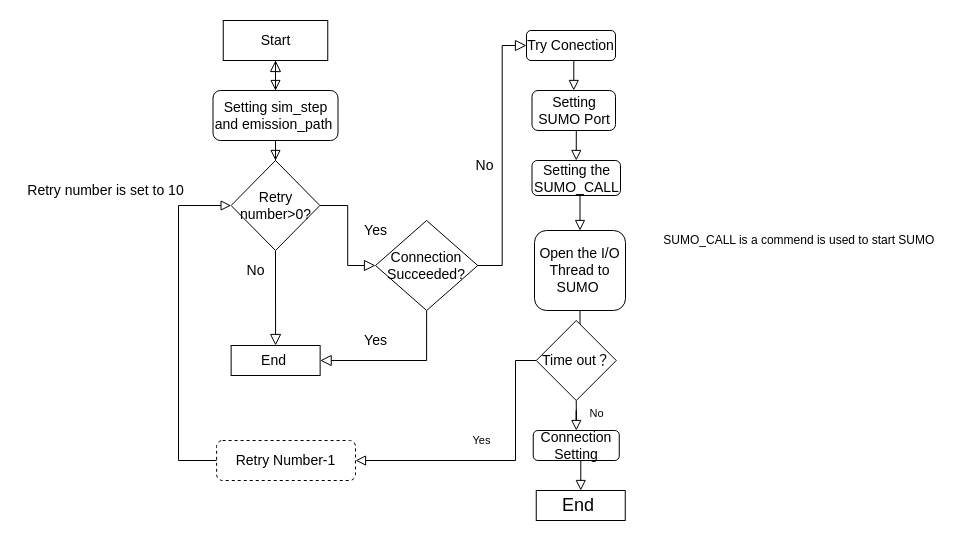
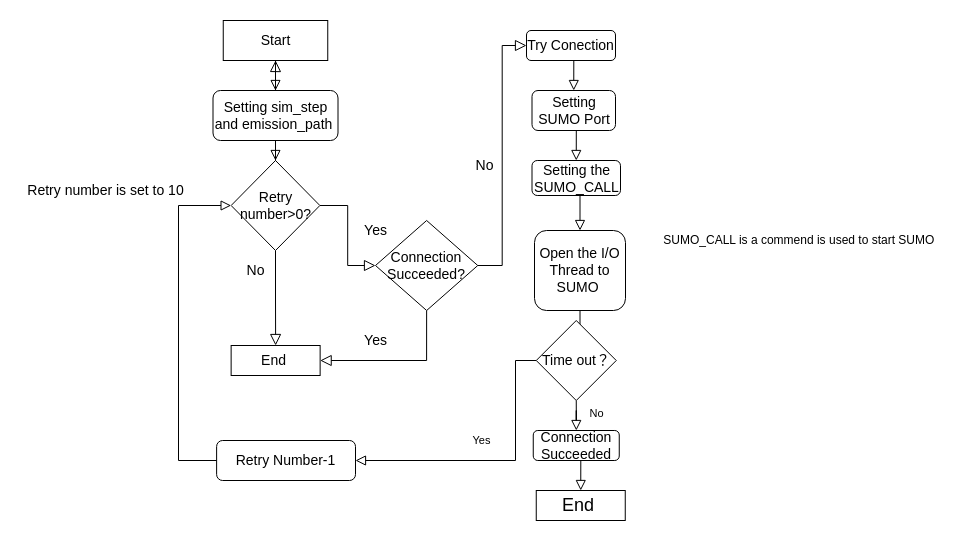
(577, 446) -> (577, 446)
(286, 461) -> (286, 461)
